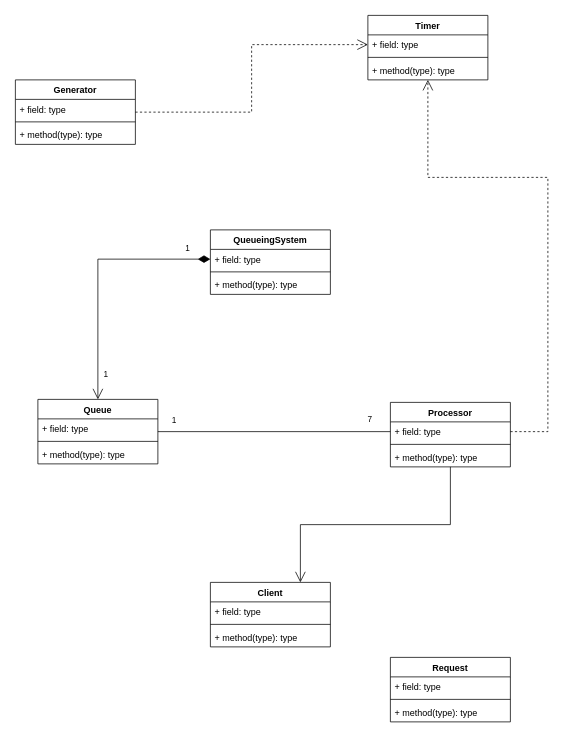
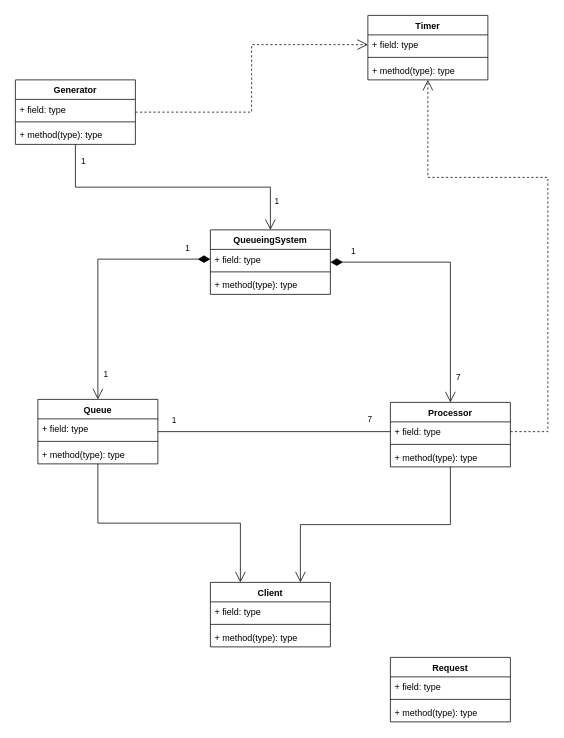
none -> (173, 187)
none -> (450, 329)
none -> (168, 523)
